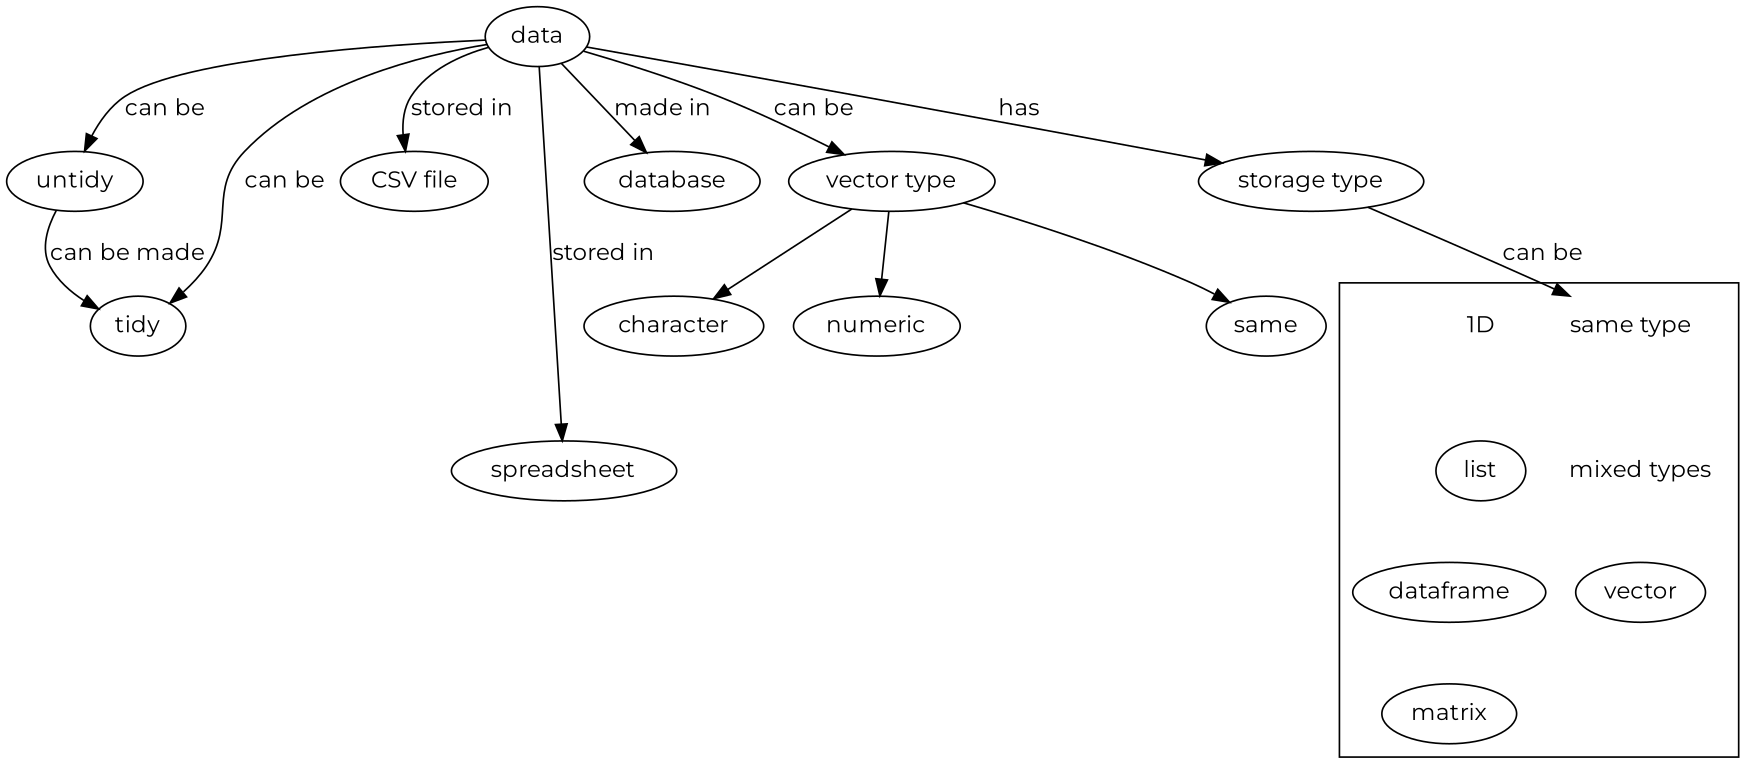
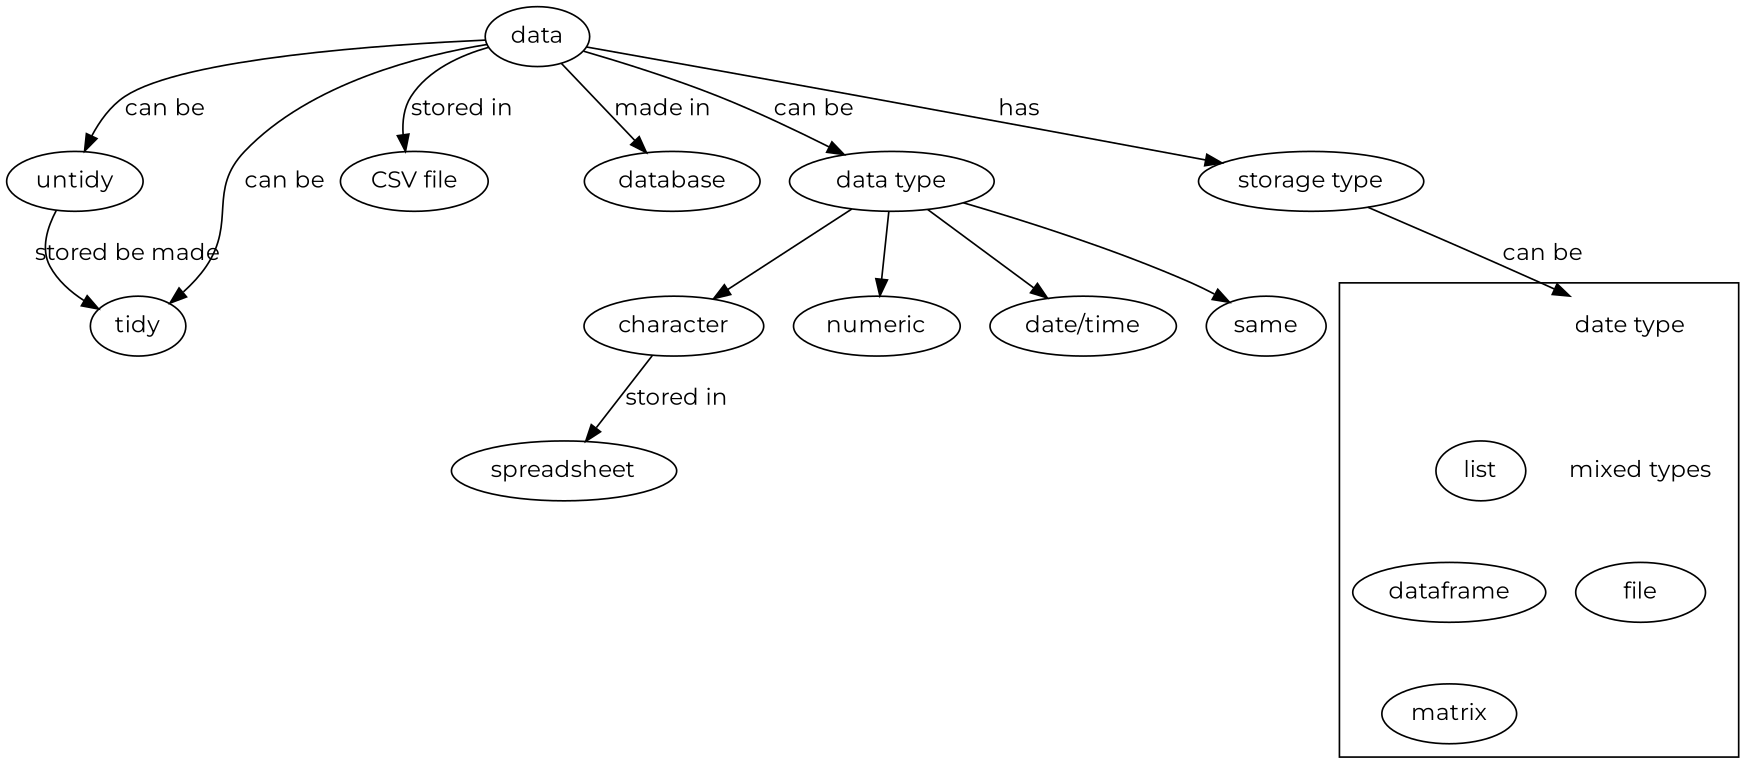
(892, 181) -> (892, 181)
(550, 245) -> (624, 392)
(128, 254) -> (128, 254)
none -> (1083, 326)
(1481, 326) -> none
(1631, 326) -> (1631, 326)
(1641, 592) -> (1641, 592)
